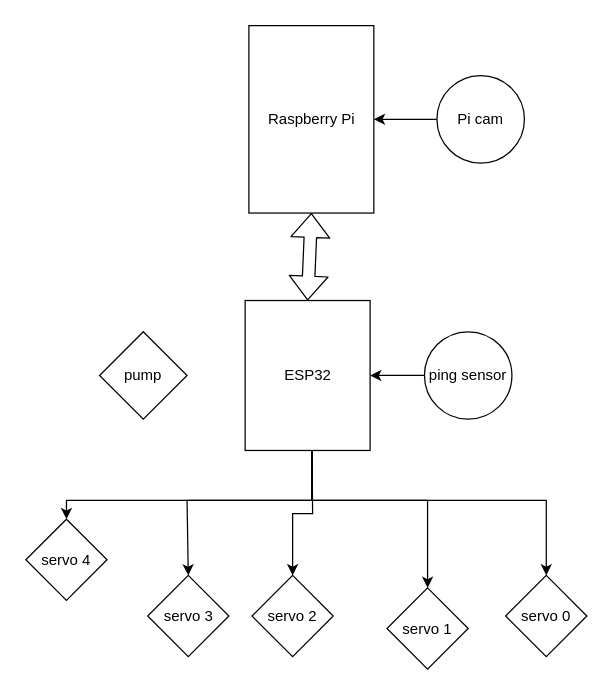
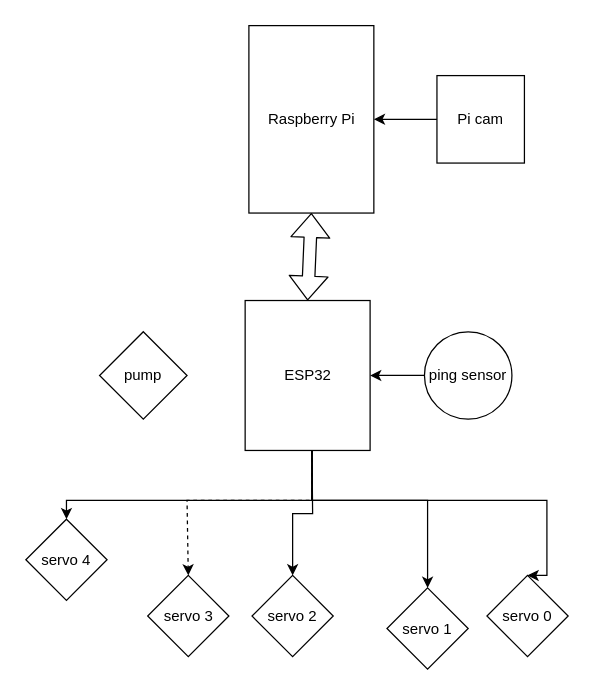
(481, 119) -> (481, 119)
(187, 534) -> (187, 534)
(546, 616) -> (528, 616)
